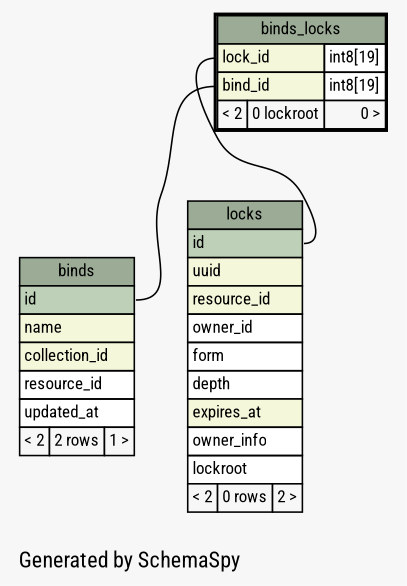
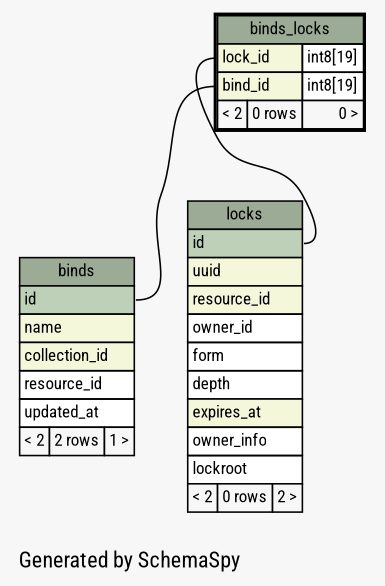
(286, 114) -> (275, 114)
